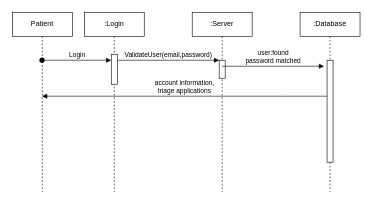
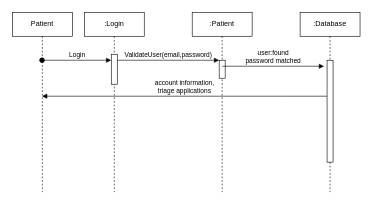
(222, 24) -> (222, 24)
